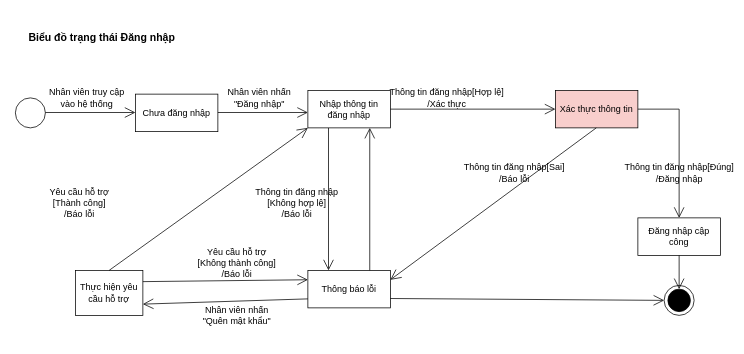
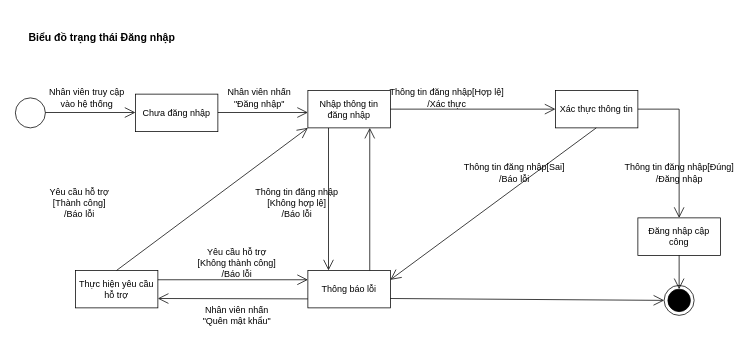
(597, 109) -> (597, 109)
(109, 293) -> (117, 289)
